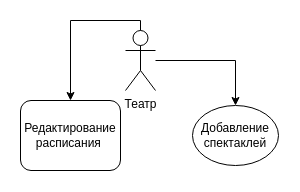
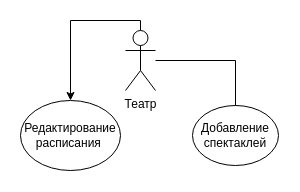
(236, 97) -> (236, 100)
(71, 136) -> (71, 136)
